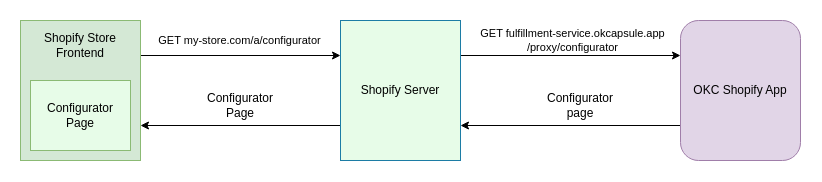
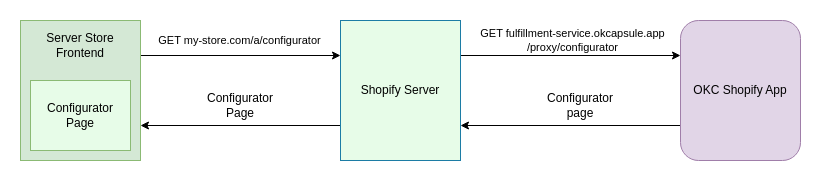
(81, 46) -> (81, 46)
